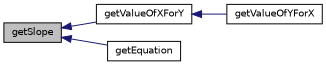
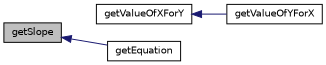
(84, 24) -> none
